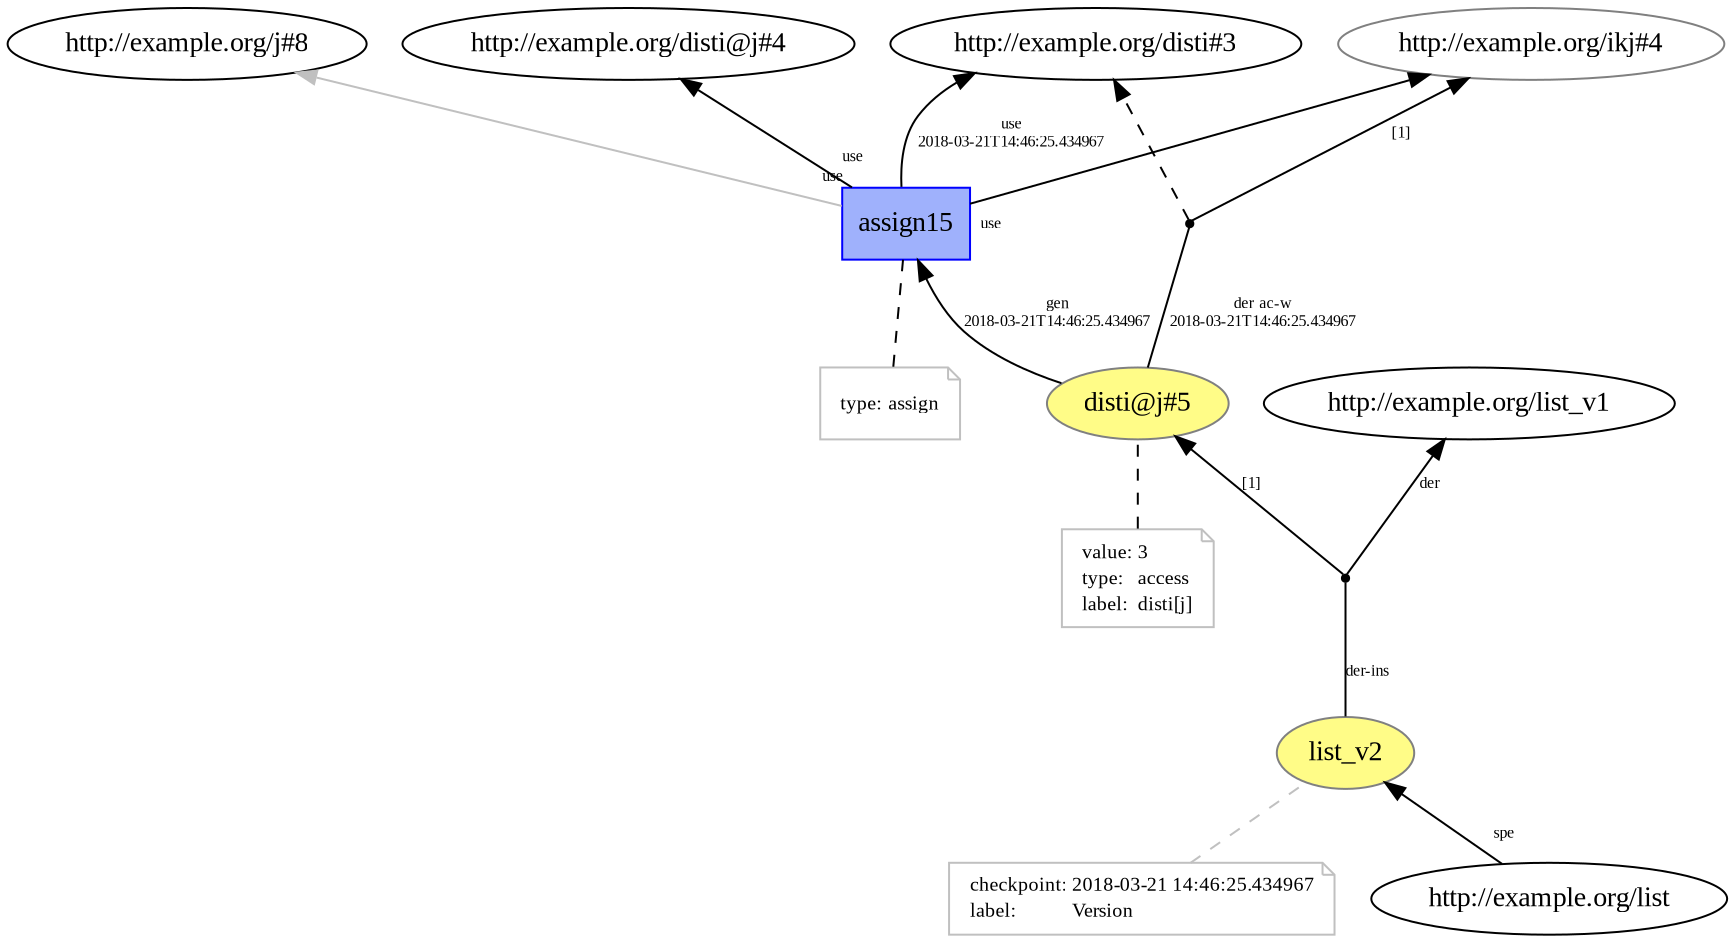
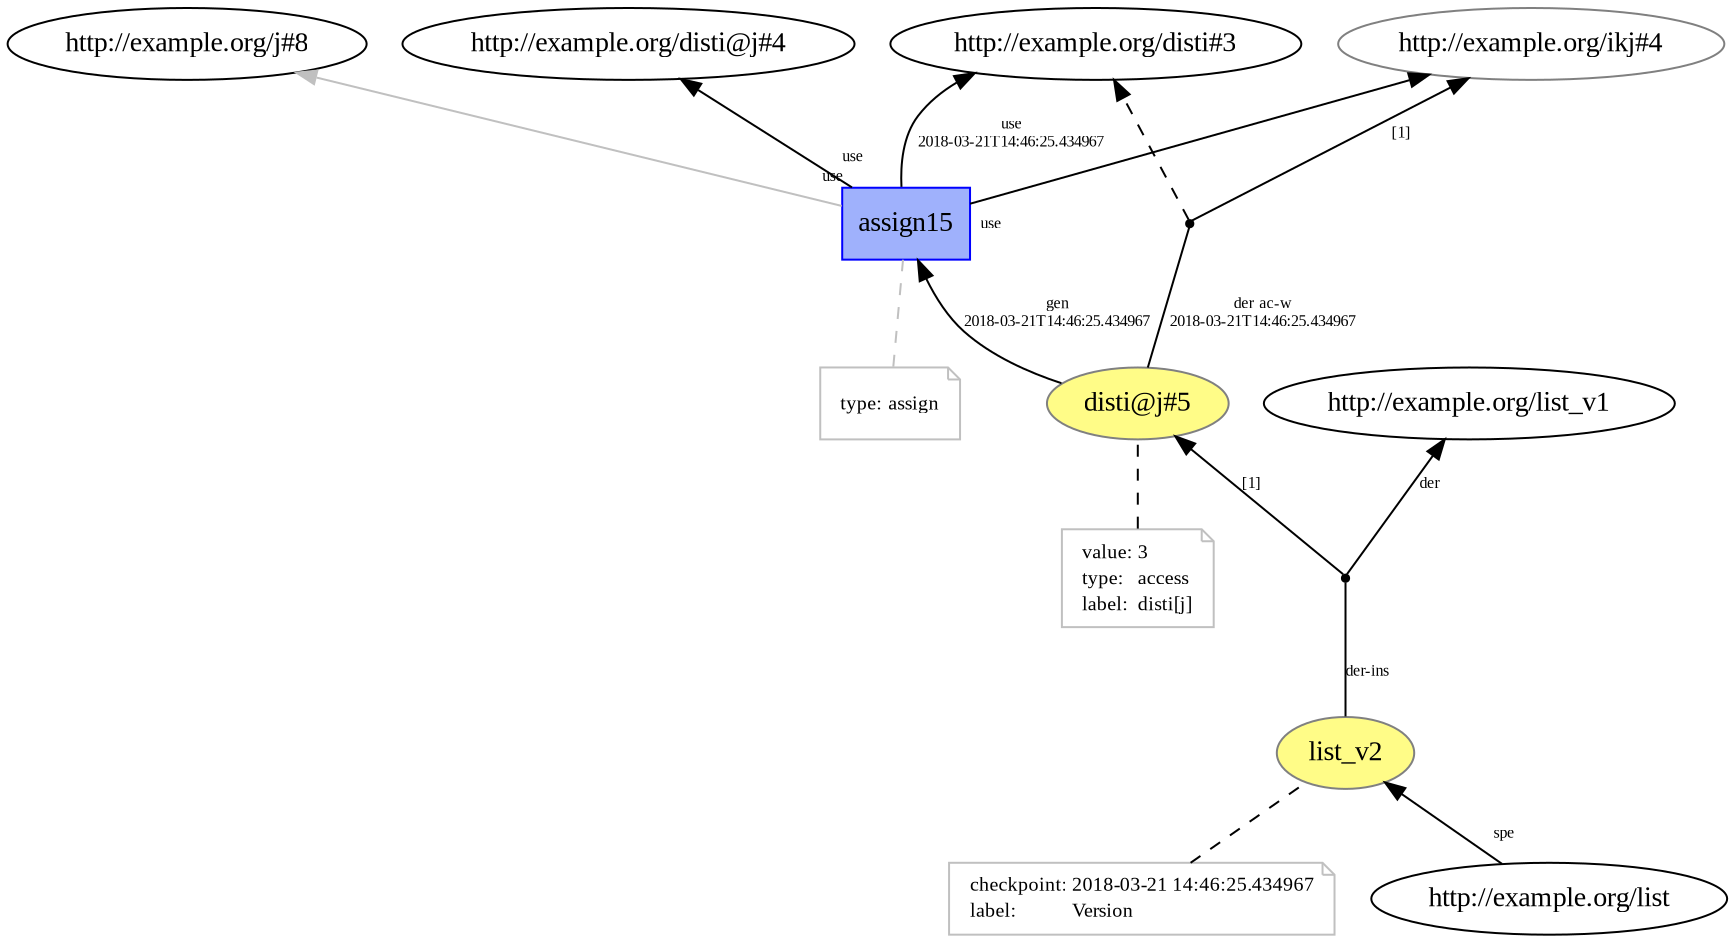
(898, 313) -> (898, 313)
(1248, 823) -> (1248, 823)
